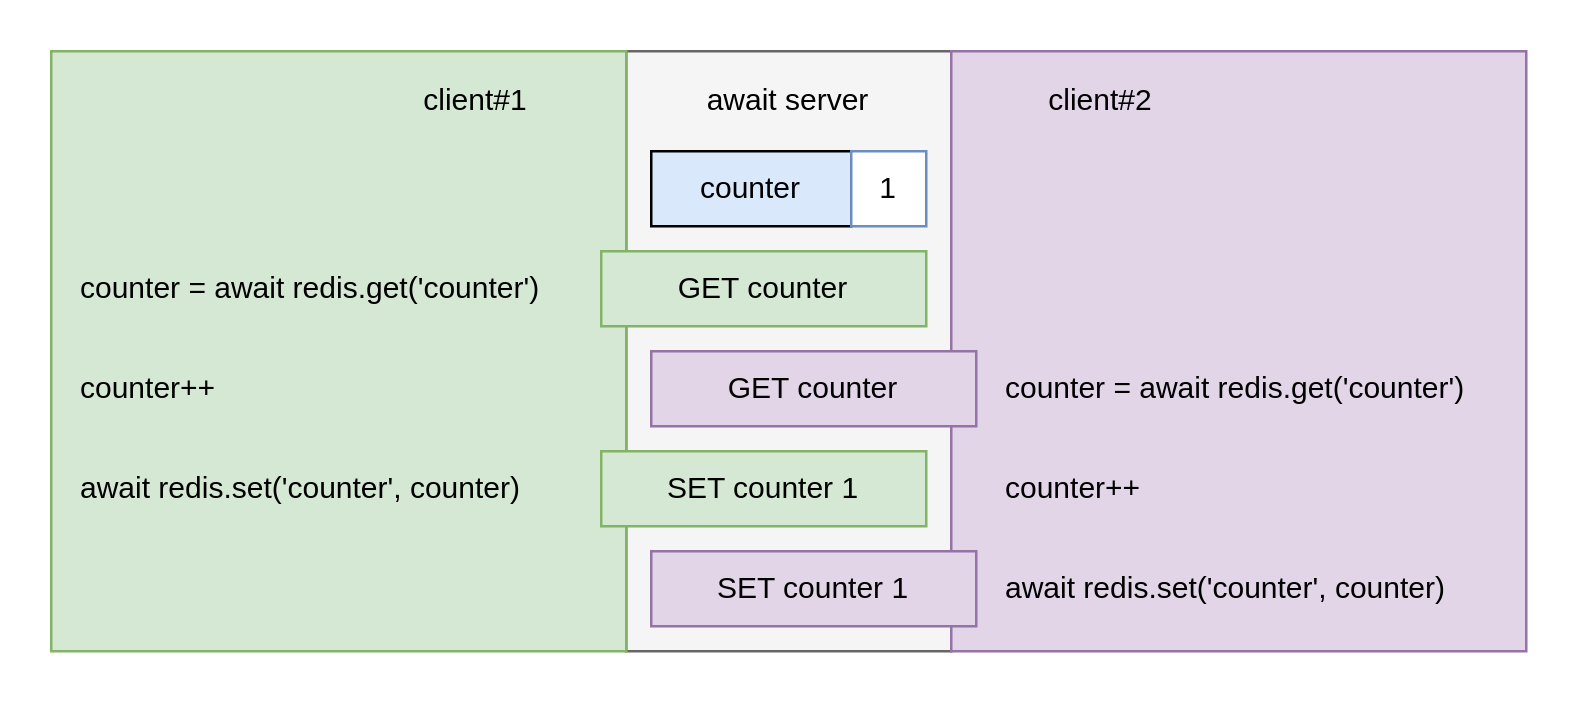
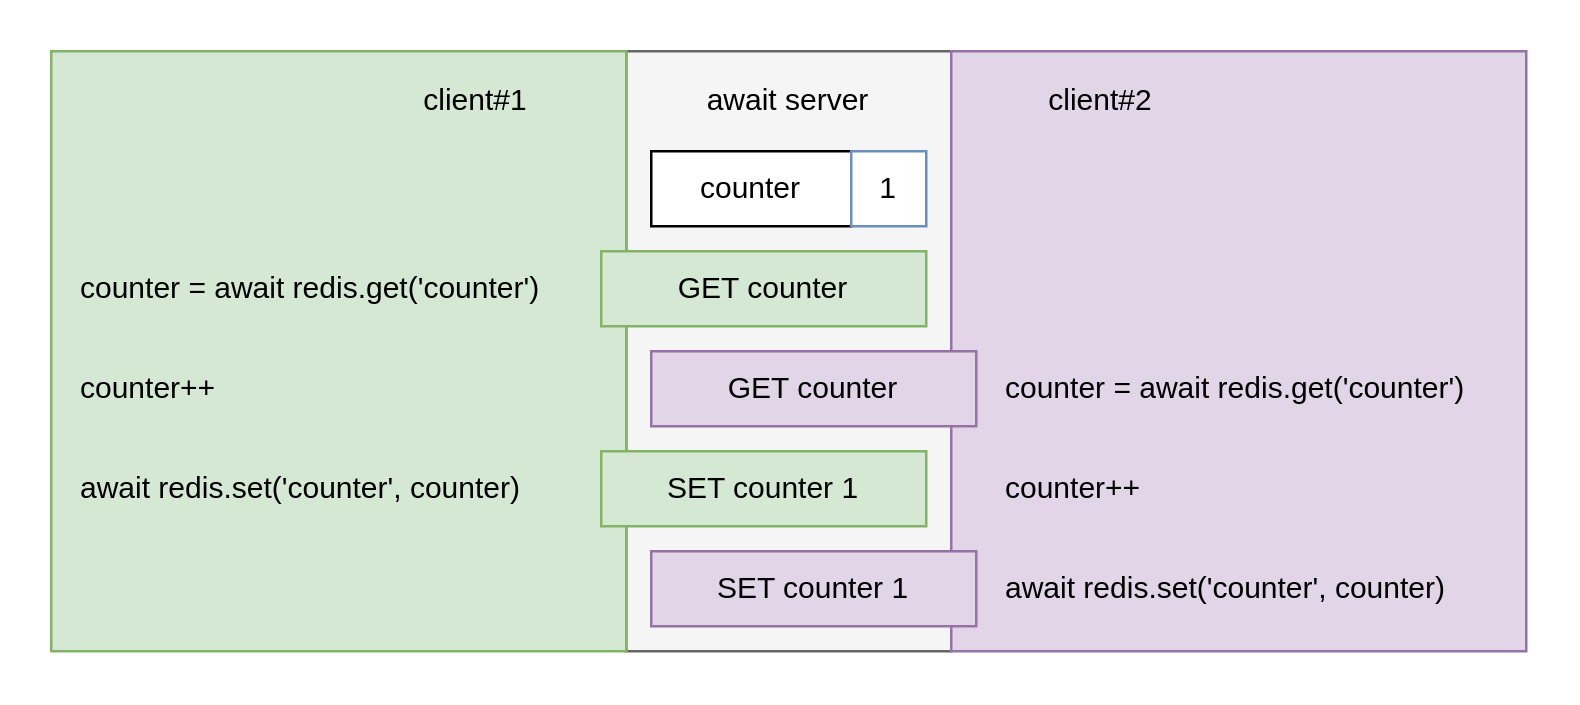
(751, 189) -> (751, 189)
